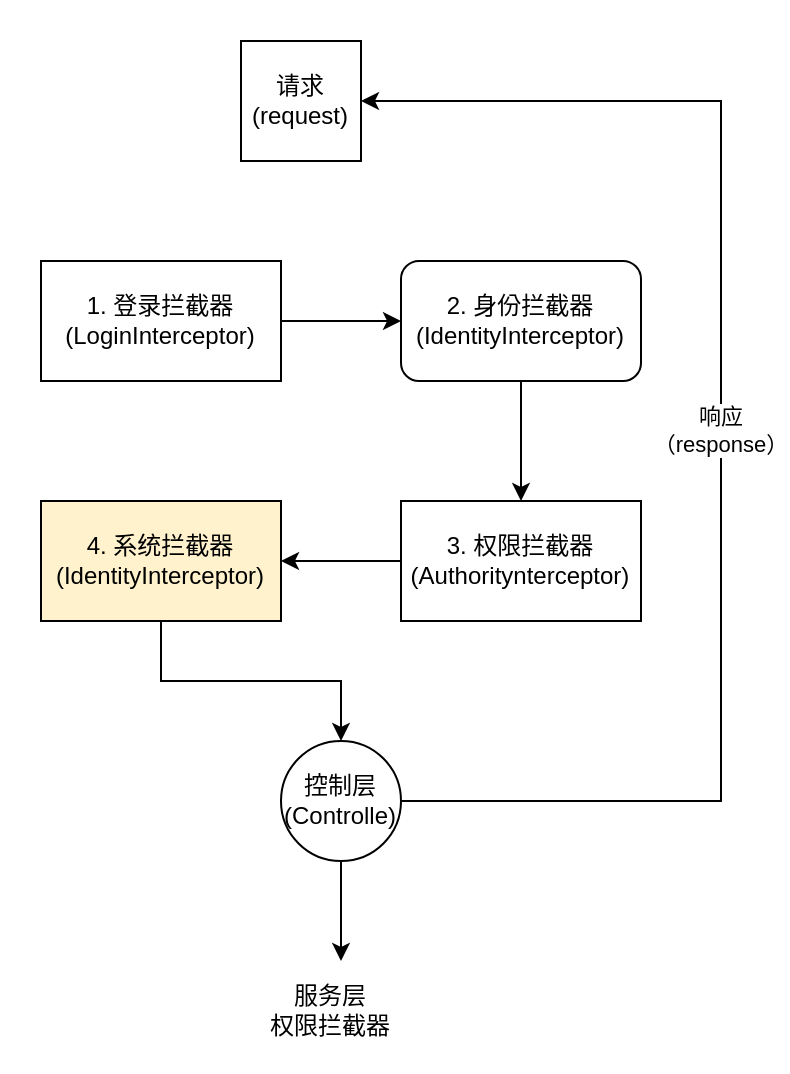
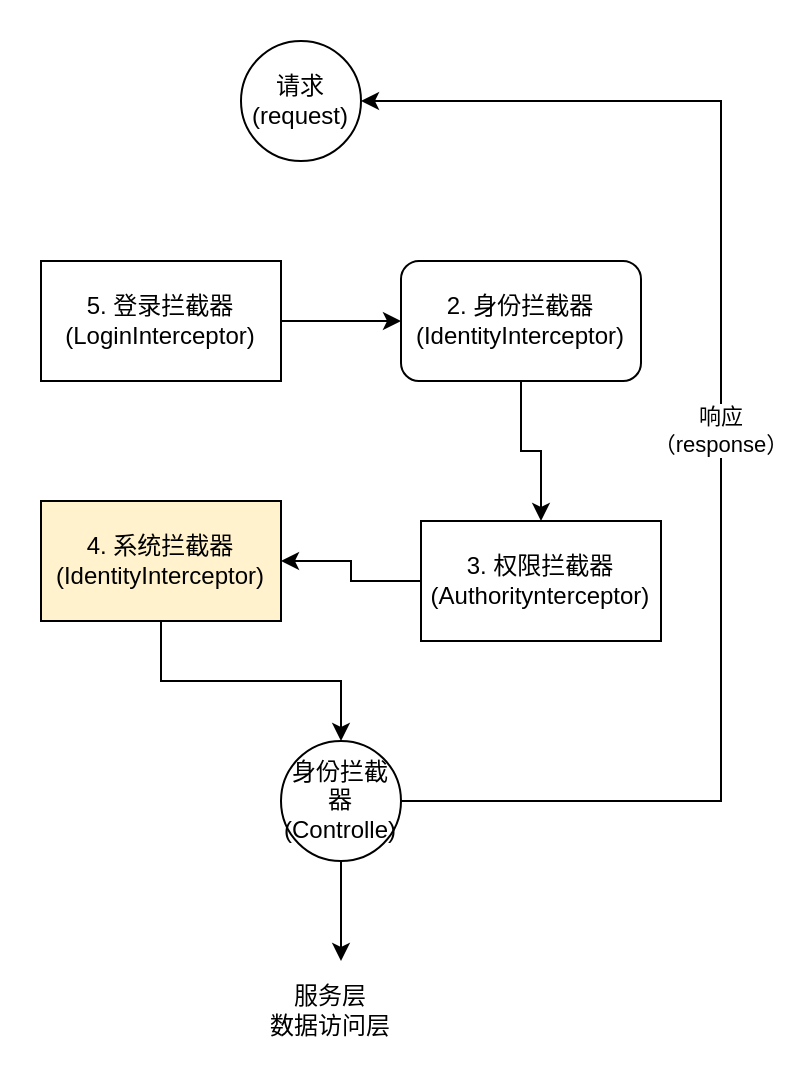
(301, 101) -> (301, 101)
(161, 321) -> (161, 321)
(521, 561) -> (541, 581)
(341, 801) -> (341, 801)
(331, 1011) -> (331, 1011)
